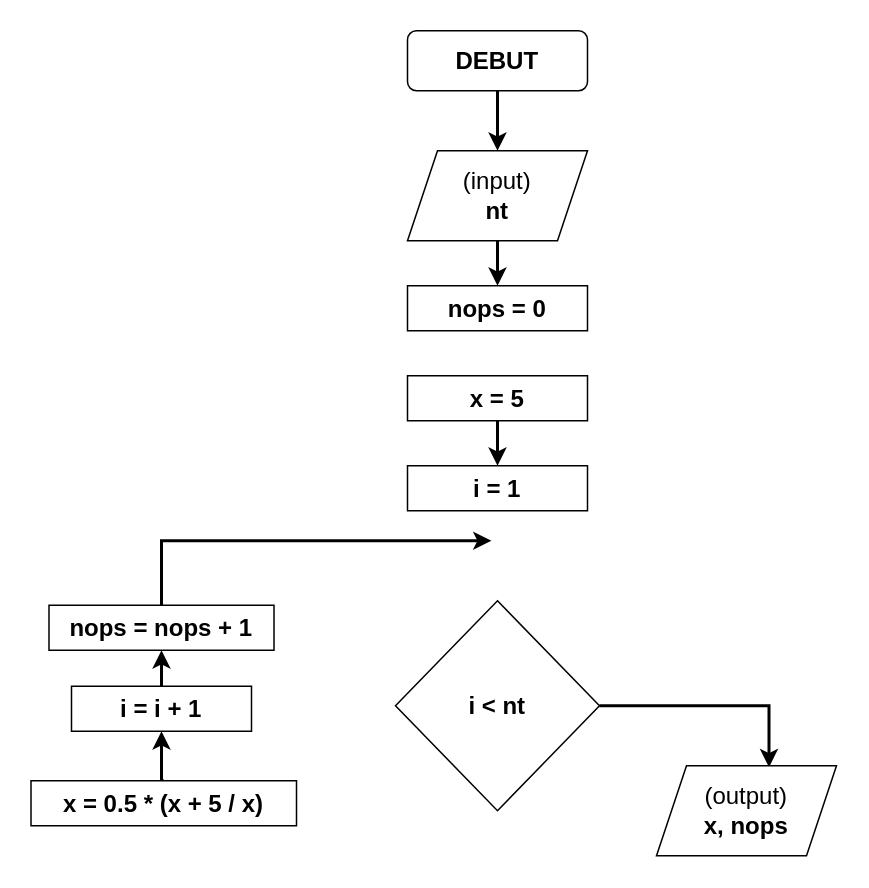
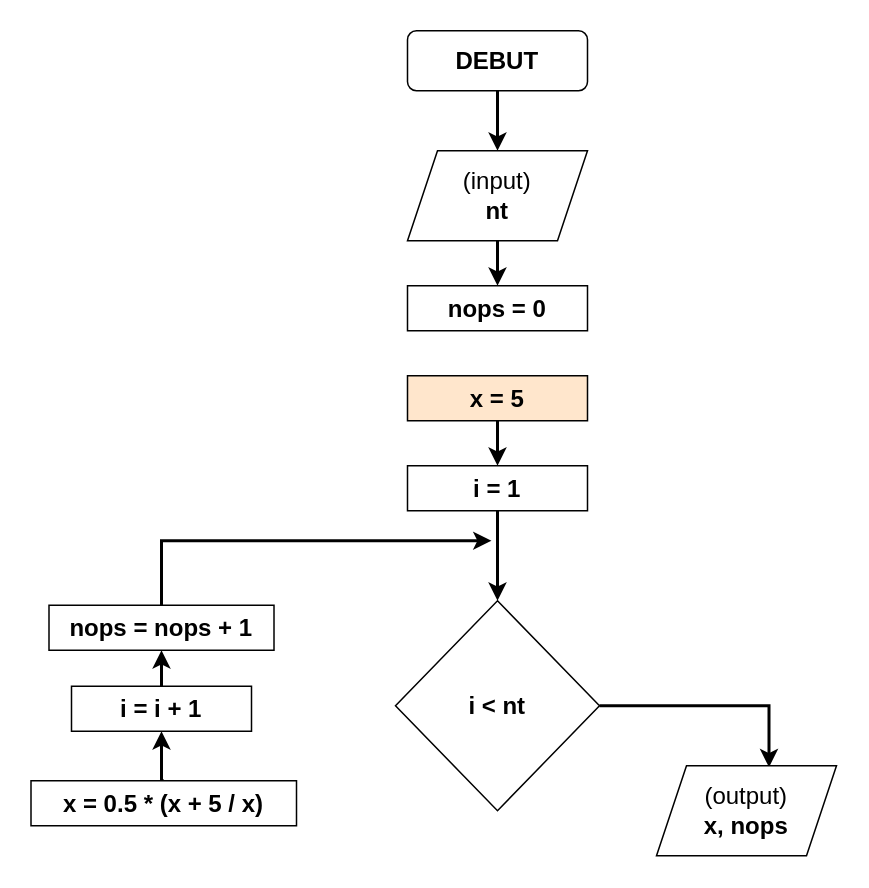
(497, 398) -> (497, 398)
none -> (497, 549)
